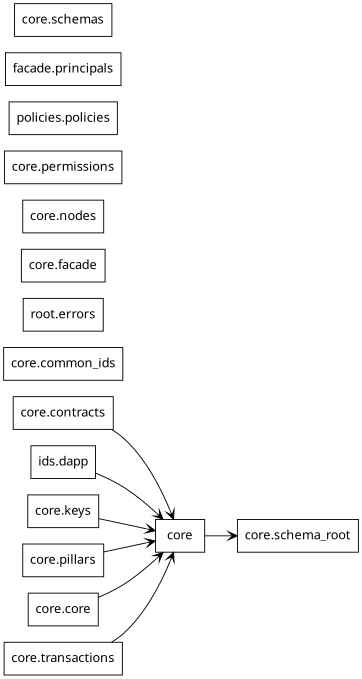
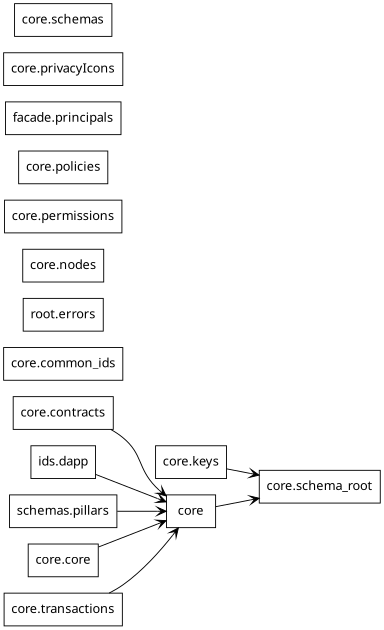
none -> (63, 69)
(63, 118) -> (63, 167)
(63, 266) -> none
(123, 524) -> (238, 471)
(63, 560) -> (63, 511)
